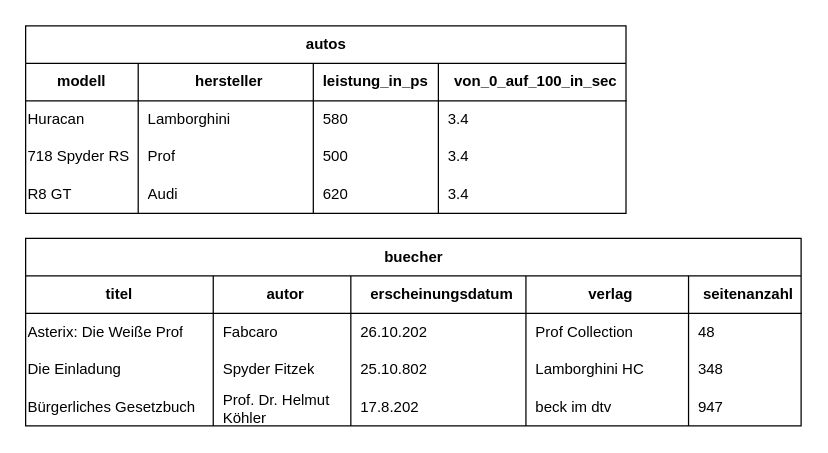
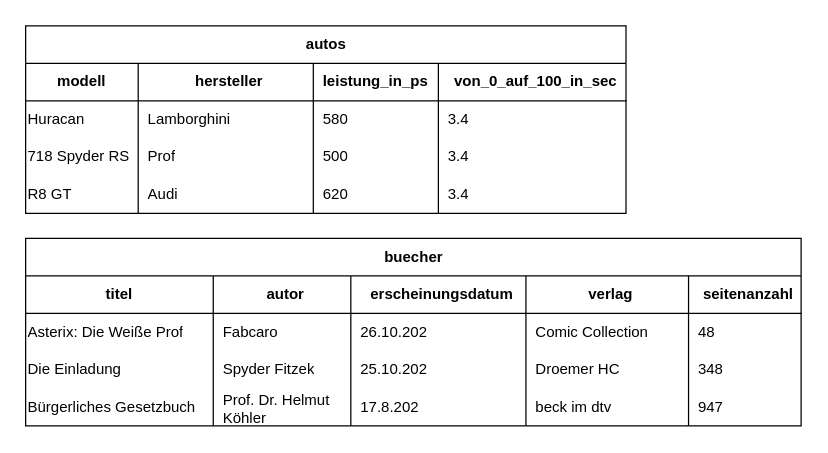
(591, 332) -> (593, 332)
(395, 369) -> (395, 369)
(589, 369) -> (576, 369)
